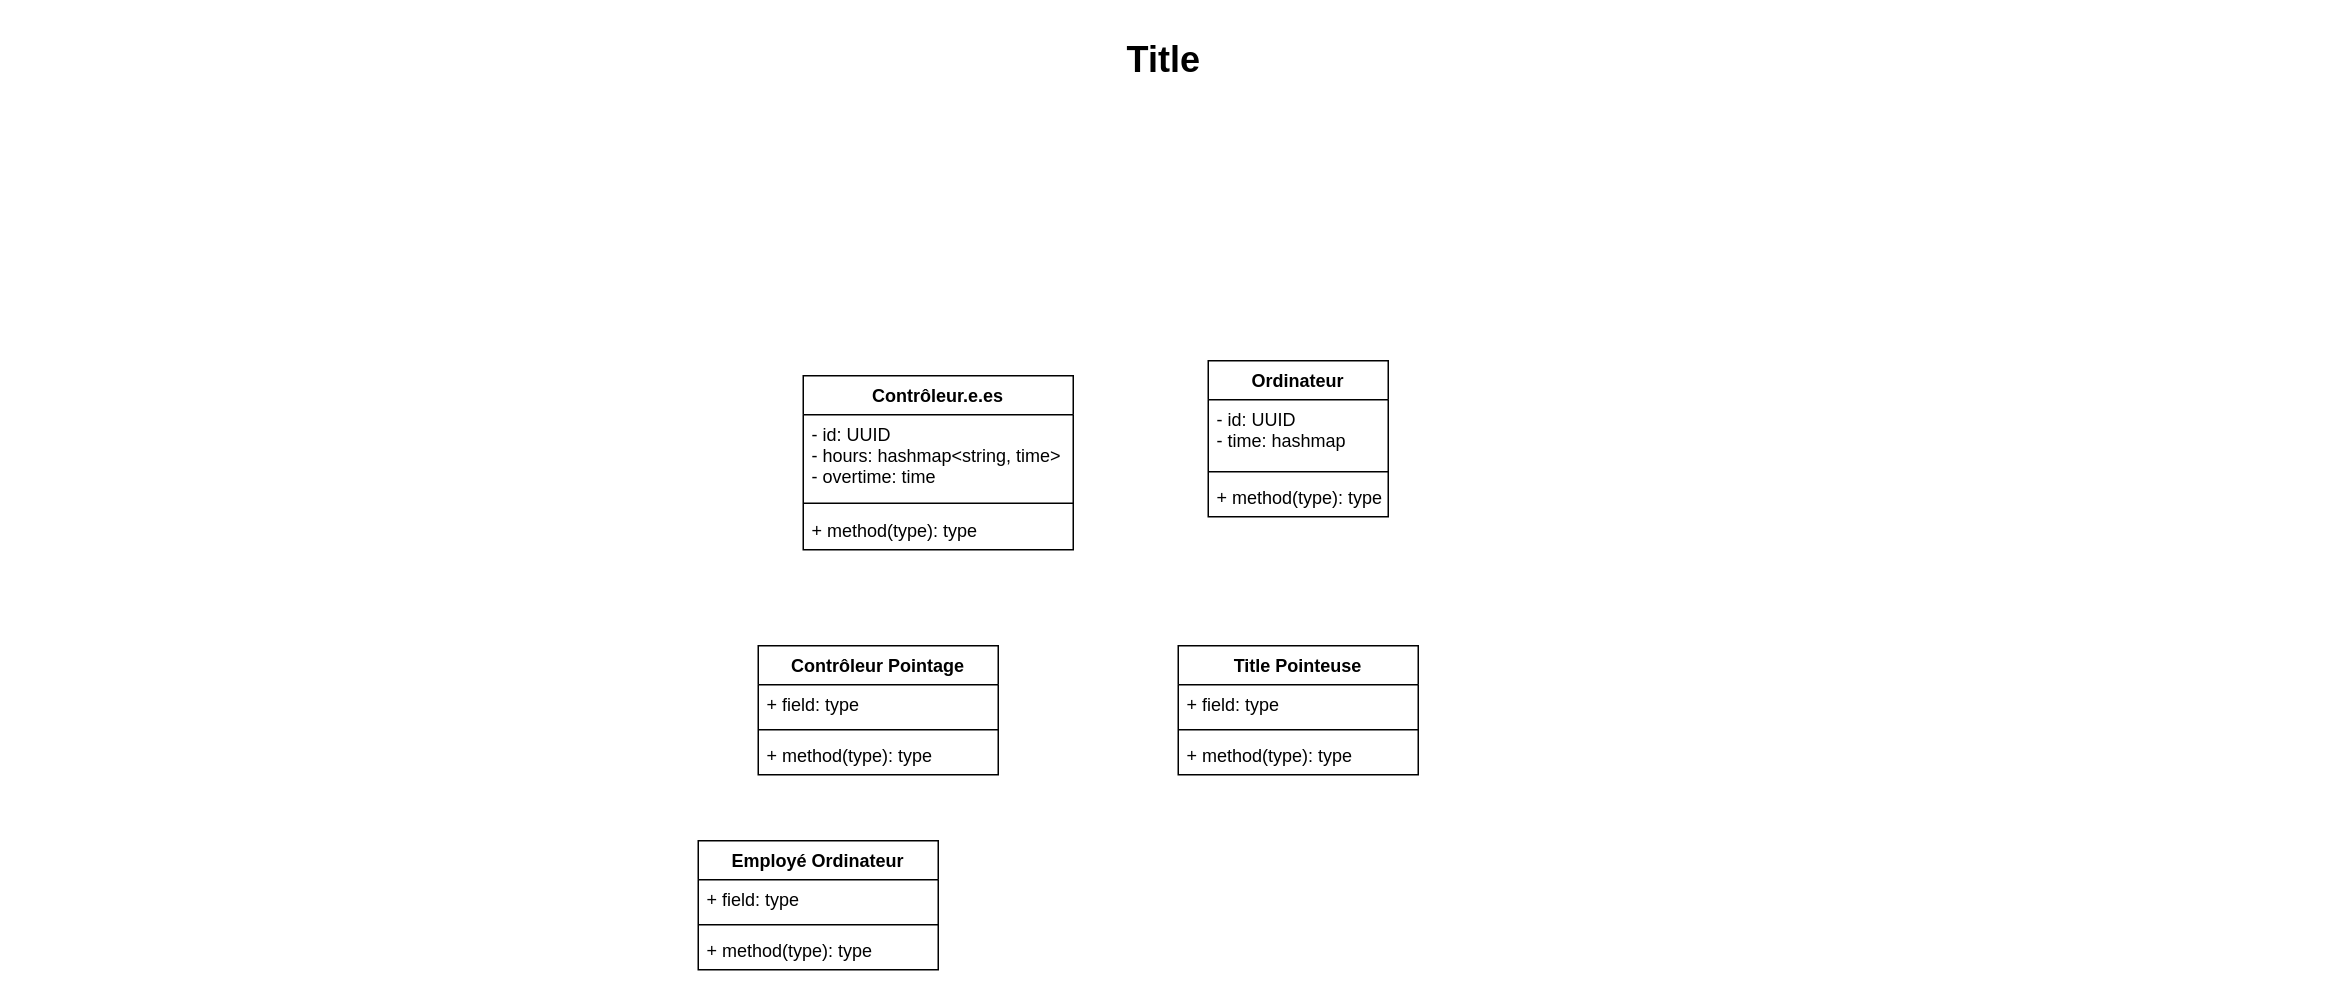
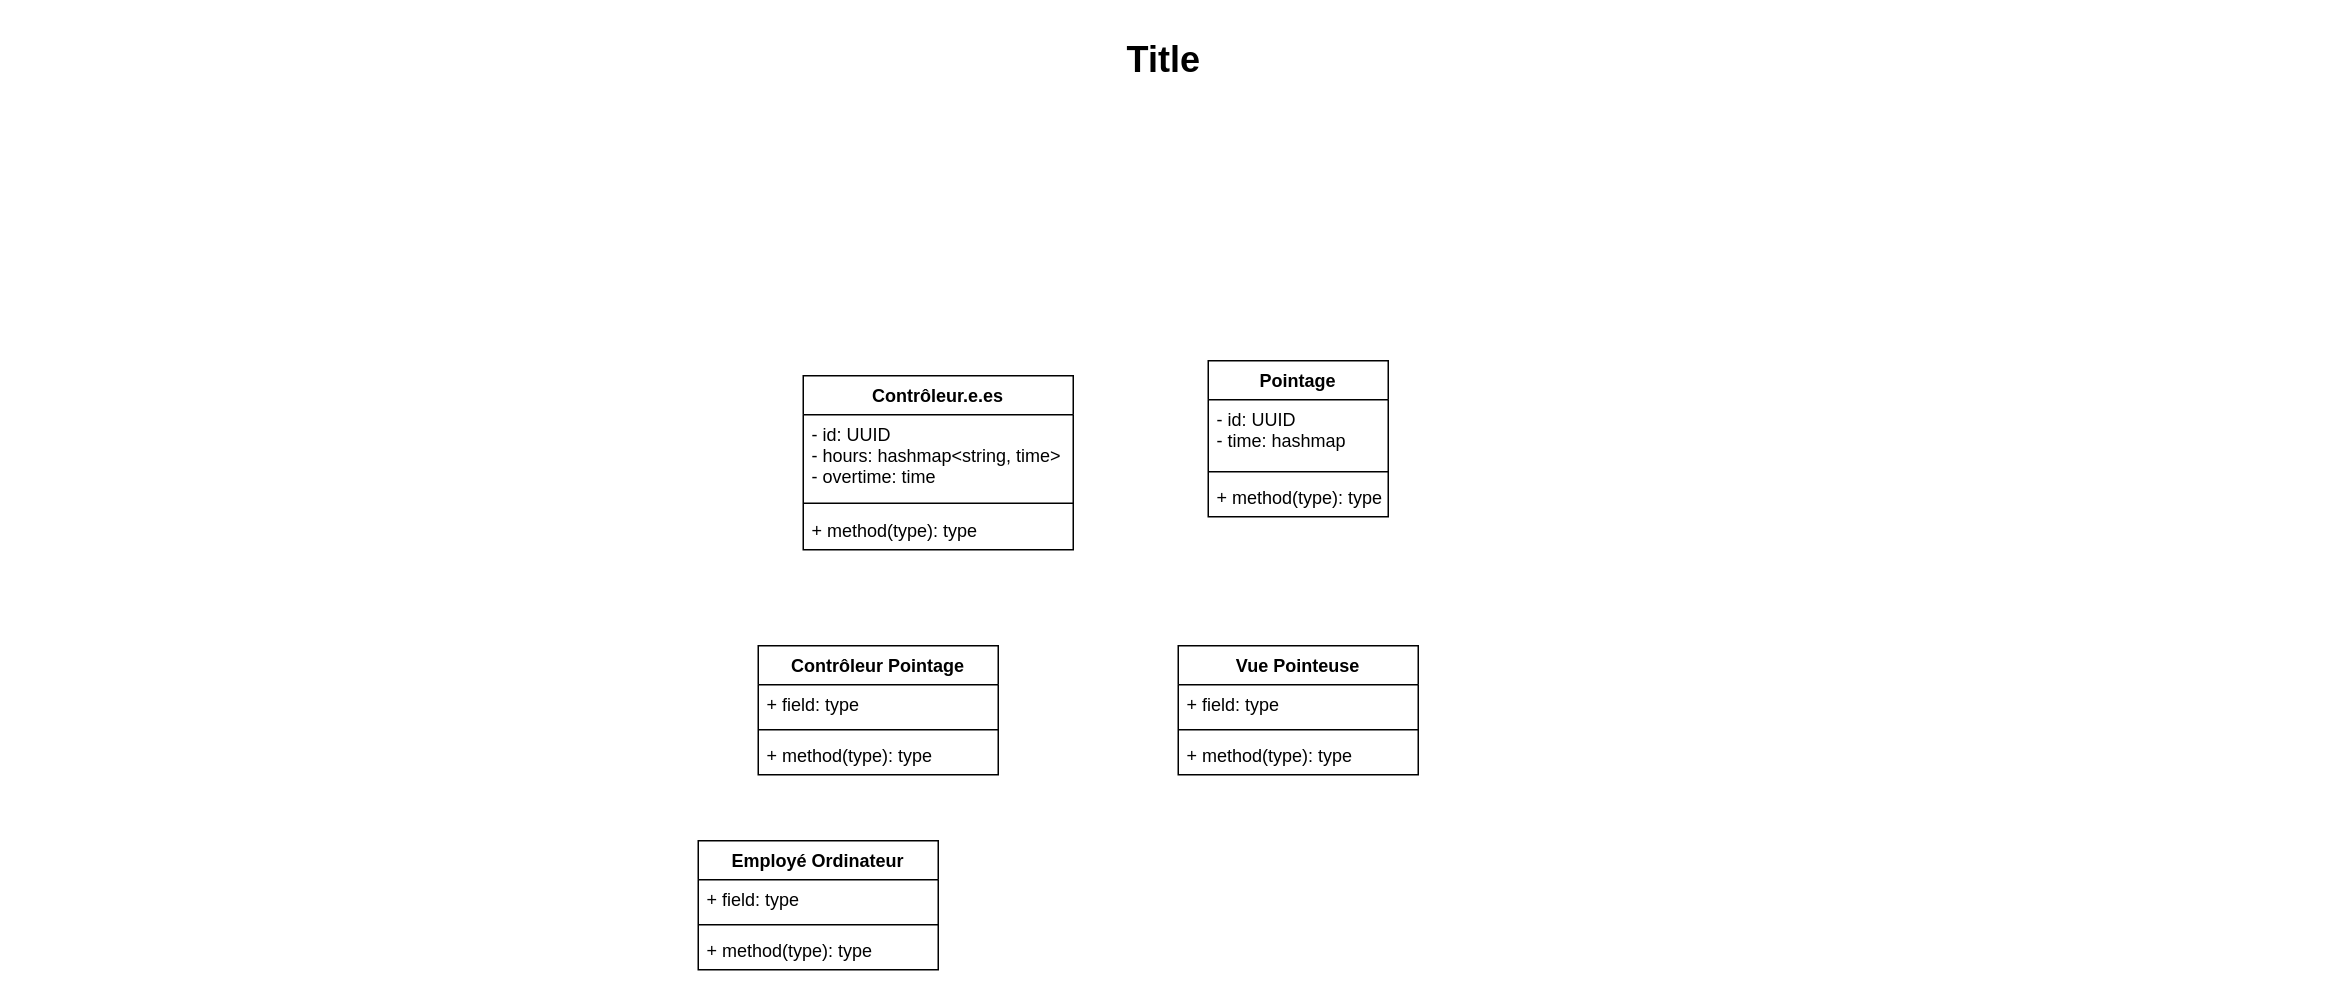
(1298, 381) -> (1298, 381)
(1298, 666) -> (1298, 666)
